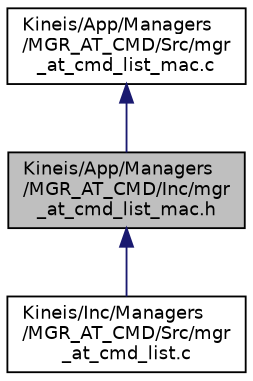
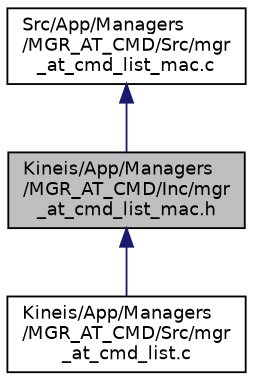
(127, 46) -> (127, 46)
(127, 334) -> (127, 334)
